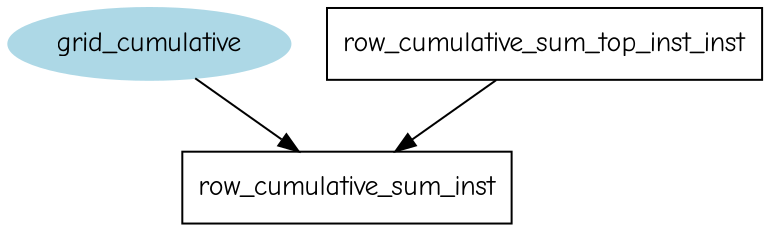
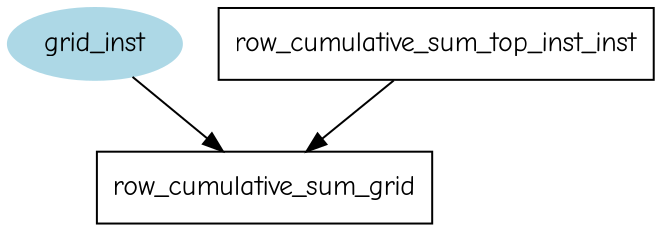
(149, 44) -> (95, 44)
(347, 188) -> (265, 188)
